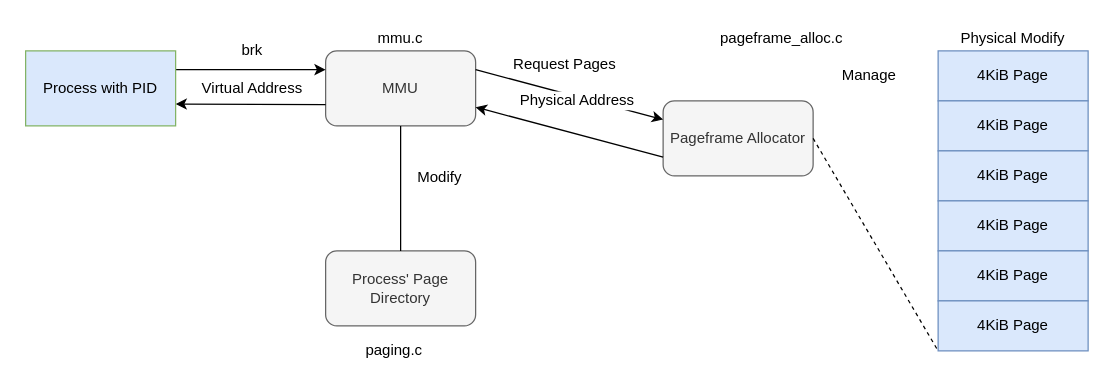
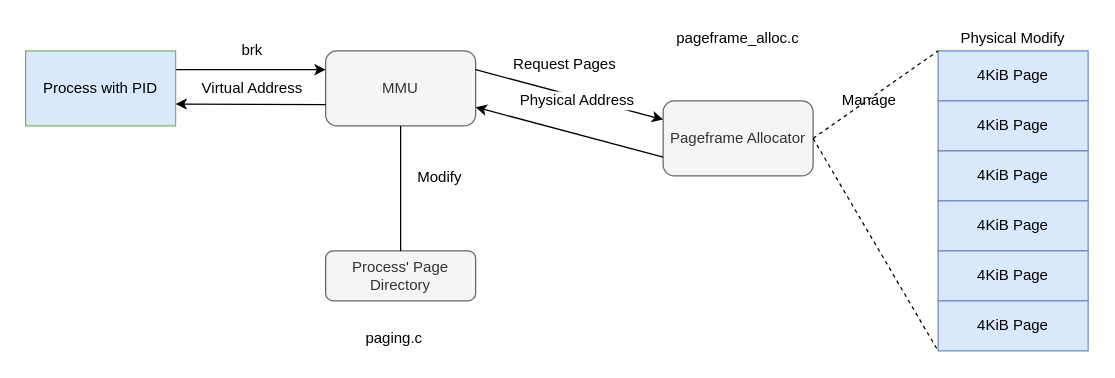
(401, 38) -> none
(782, 38) -> (738, 38)
(869, 76) -> (869, 101)
none -> (876, 94)
(401, 288) -> (401, 276)
(394, 351) -> (394, 338)
